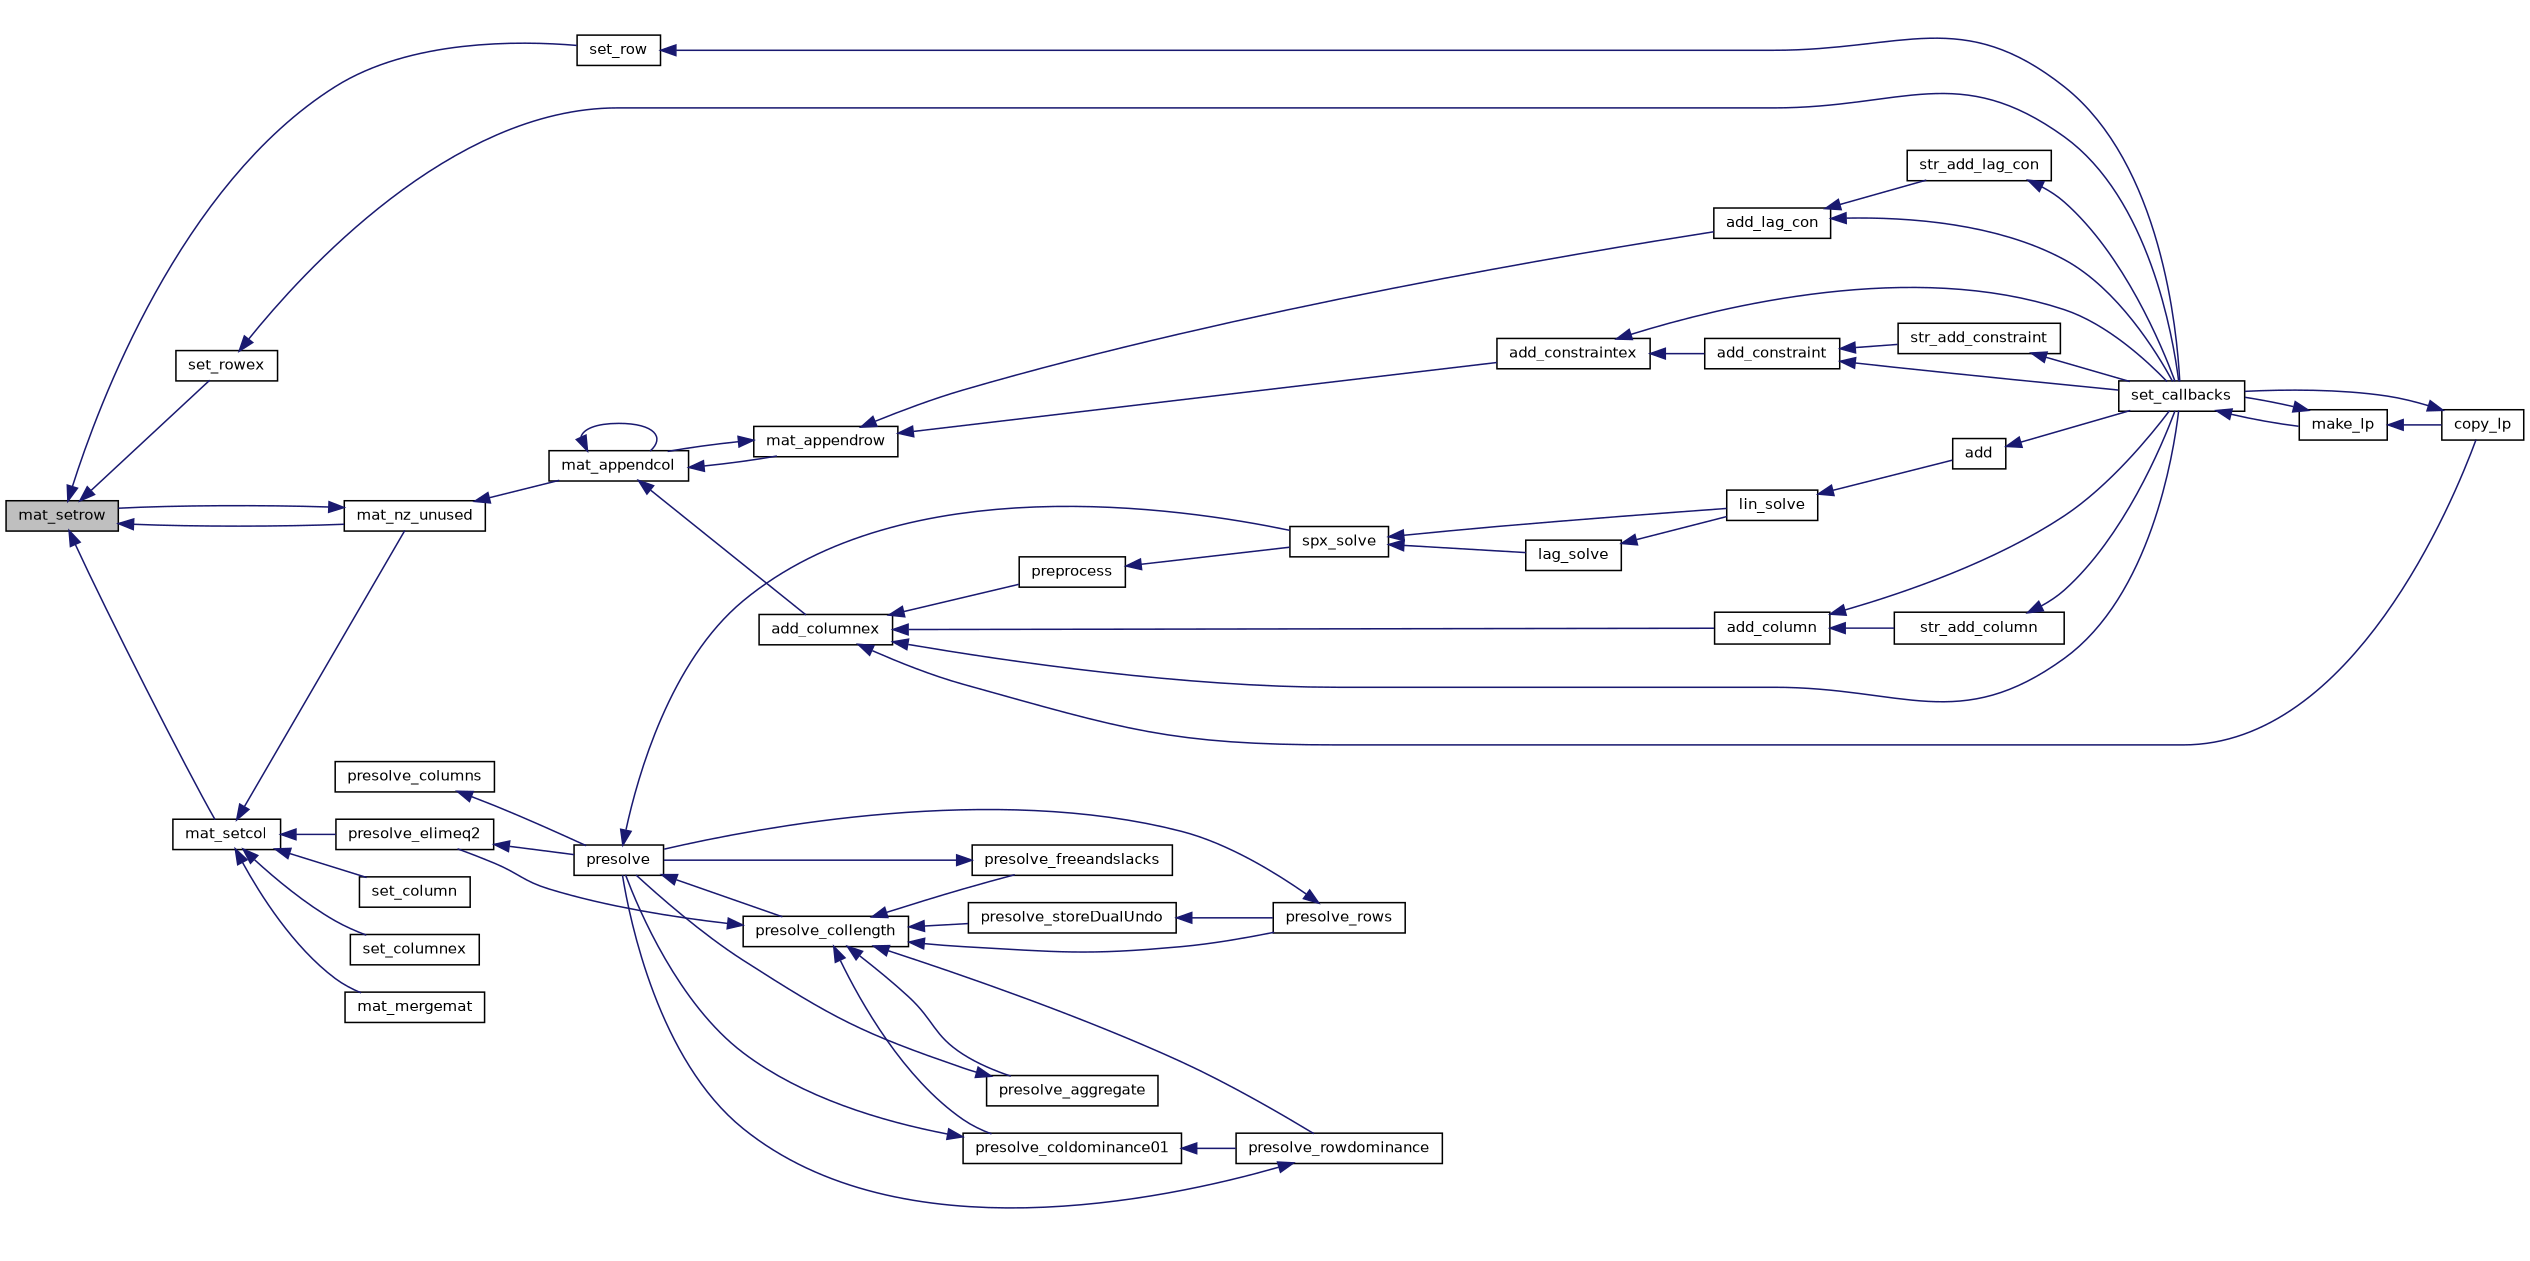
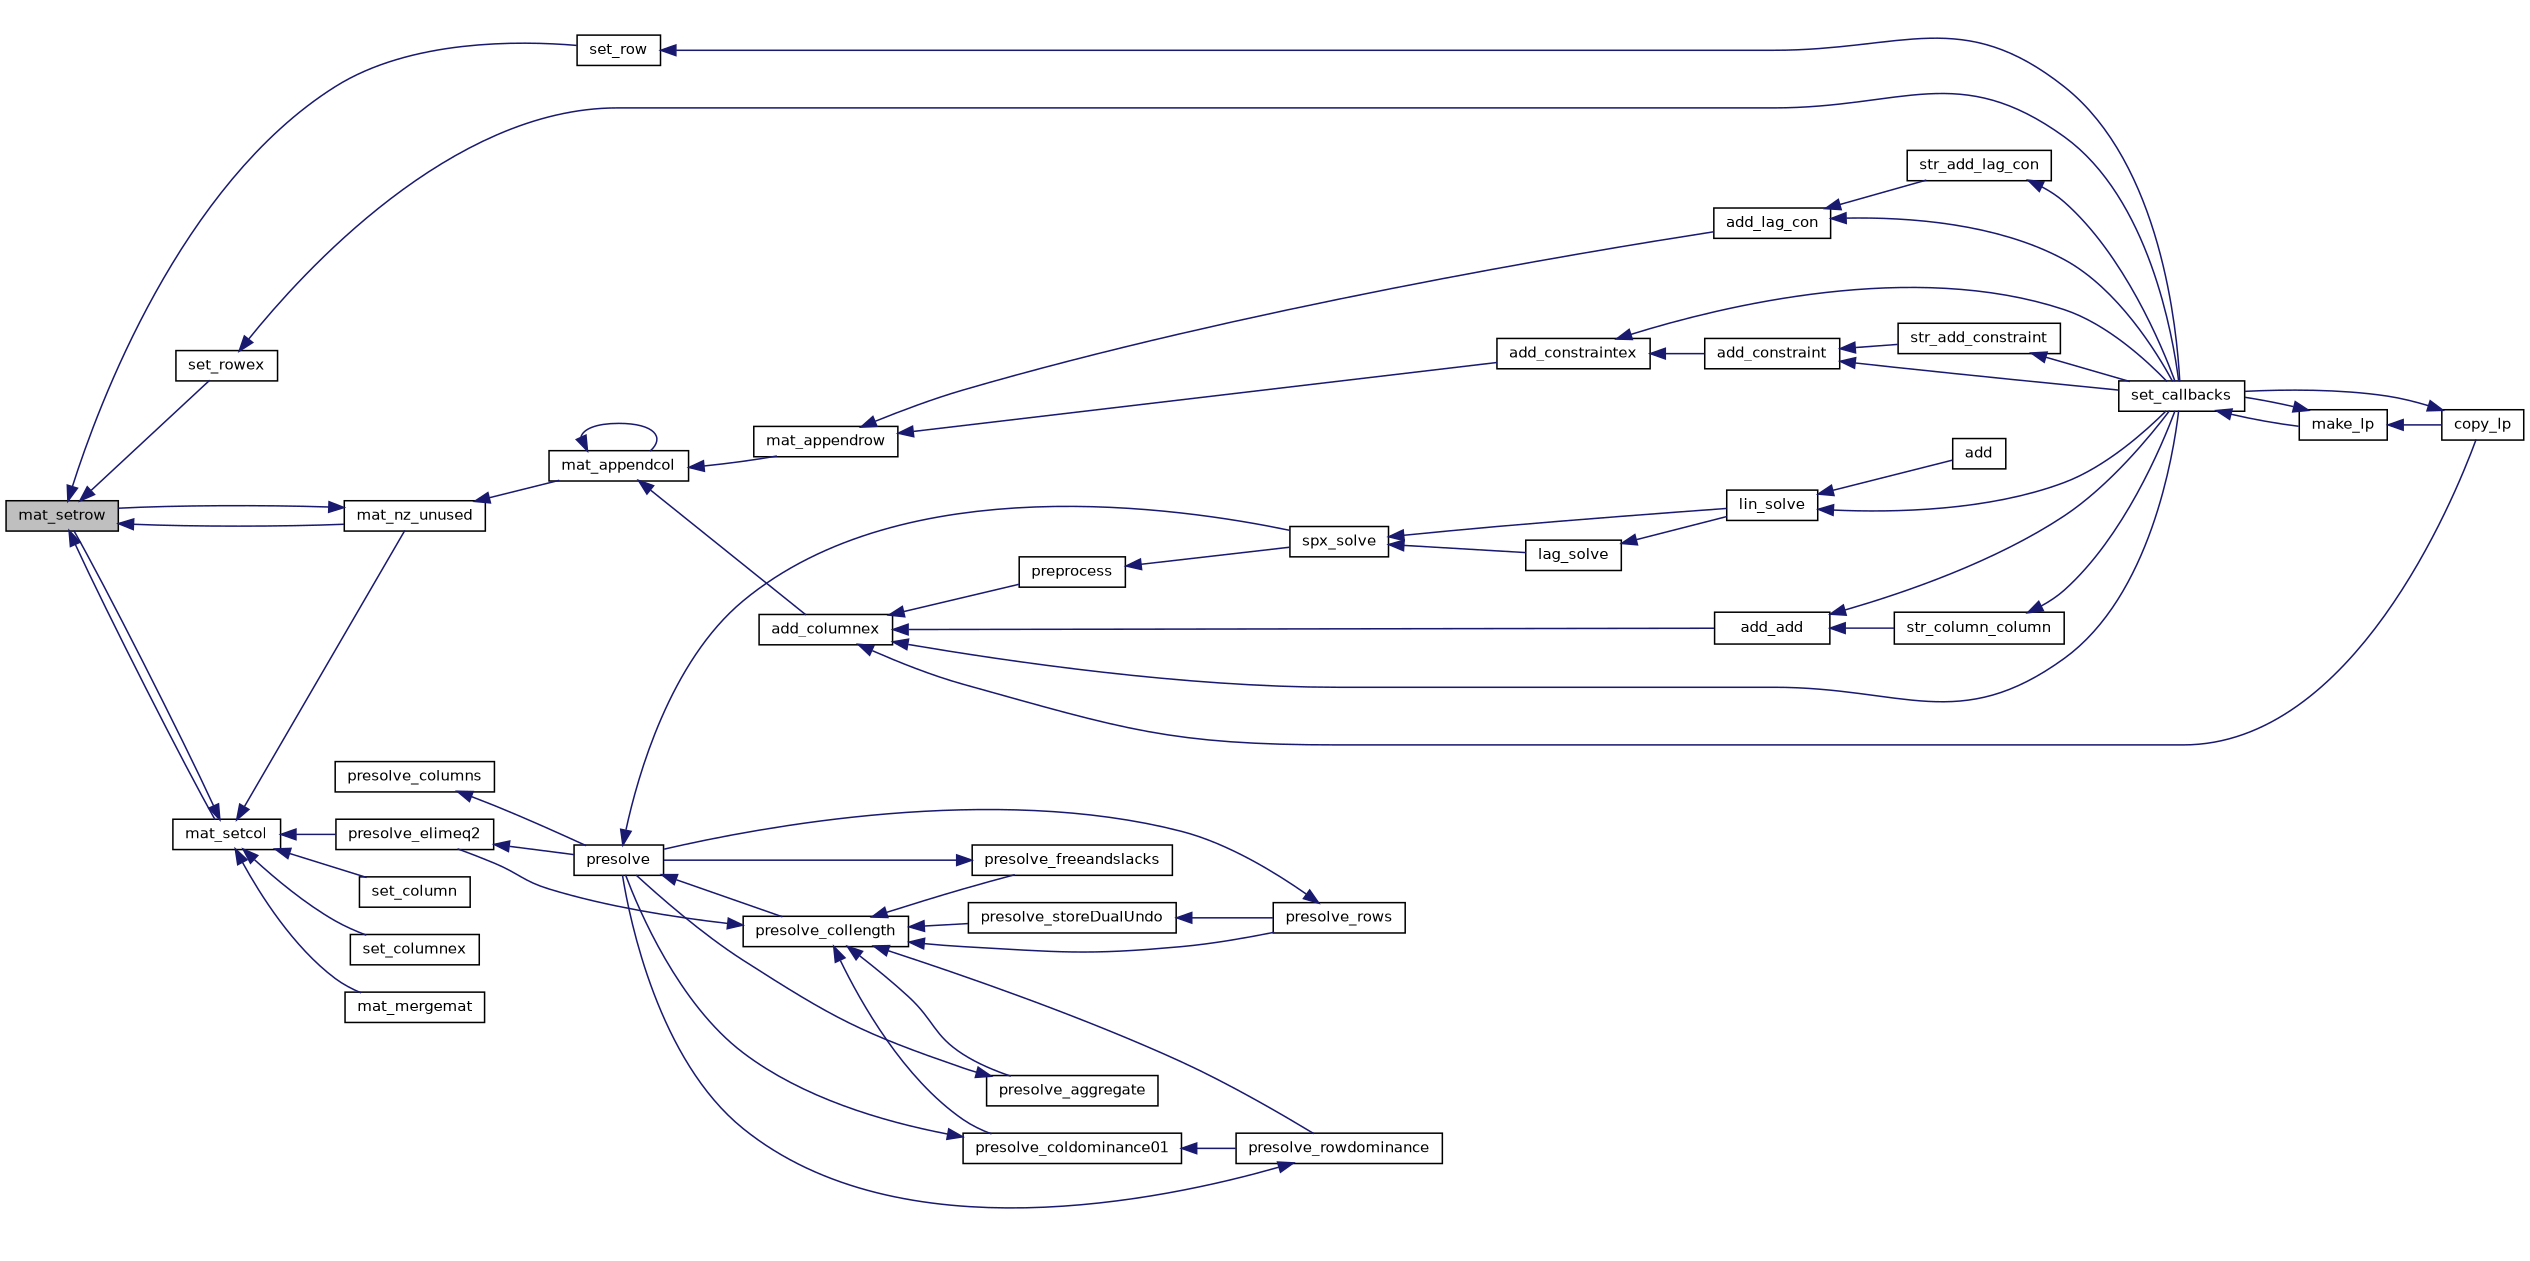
(2076, 426) -> (2012, 497)
(703, 446) -> none
(1772, 628) -> (1772, 628)
(1979, 628) -> (1979, 628)
none -> (146, 667)
